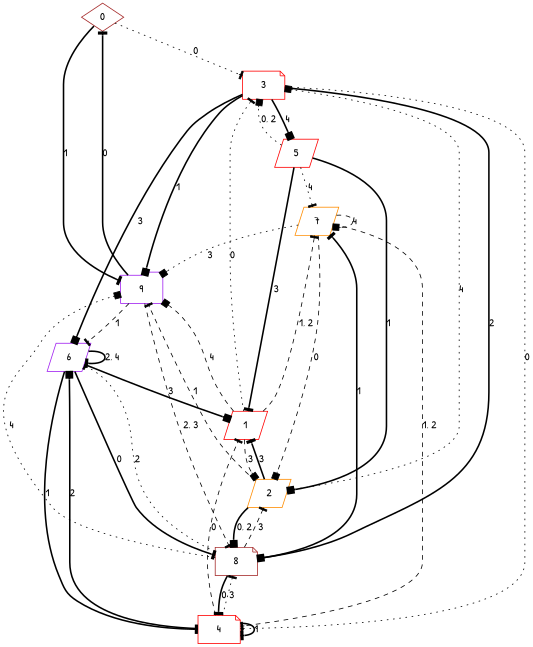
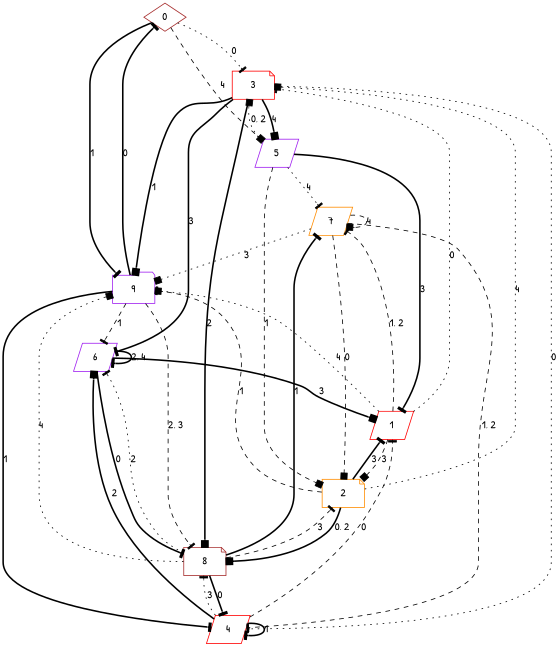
none -> (210, 85)
(297, 153) -> (277, 153)
(142, 200) -> (188, 235)
(386, 332) -> (264, 336)
(205, 357) -> (285, 325)
(269, 493) -> (343, 493)
(51, 550) -> (3, 501)
(219, 629) -> (228, 629)
